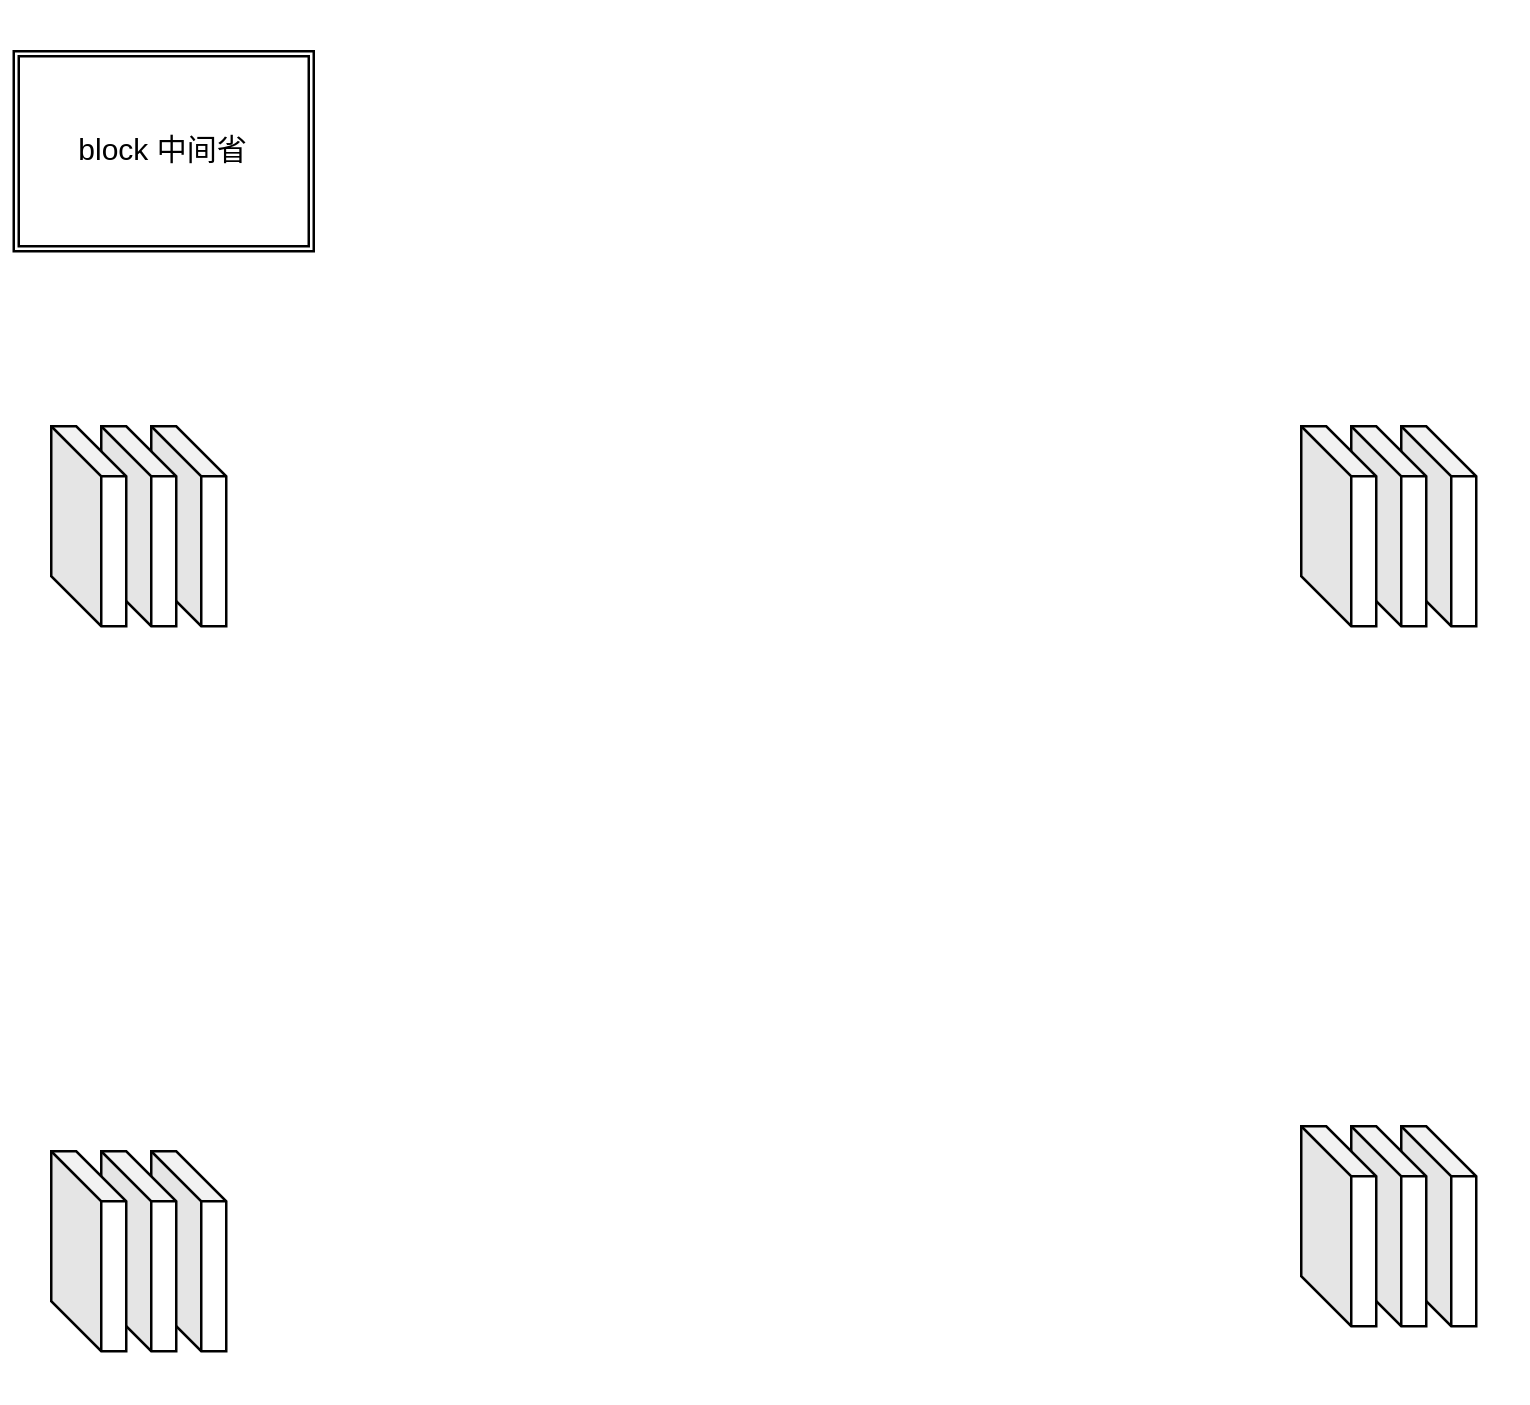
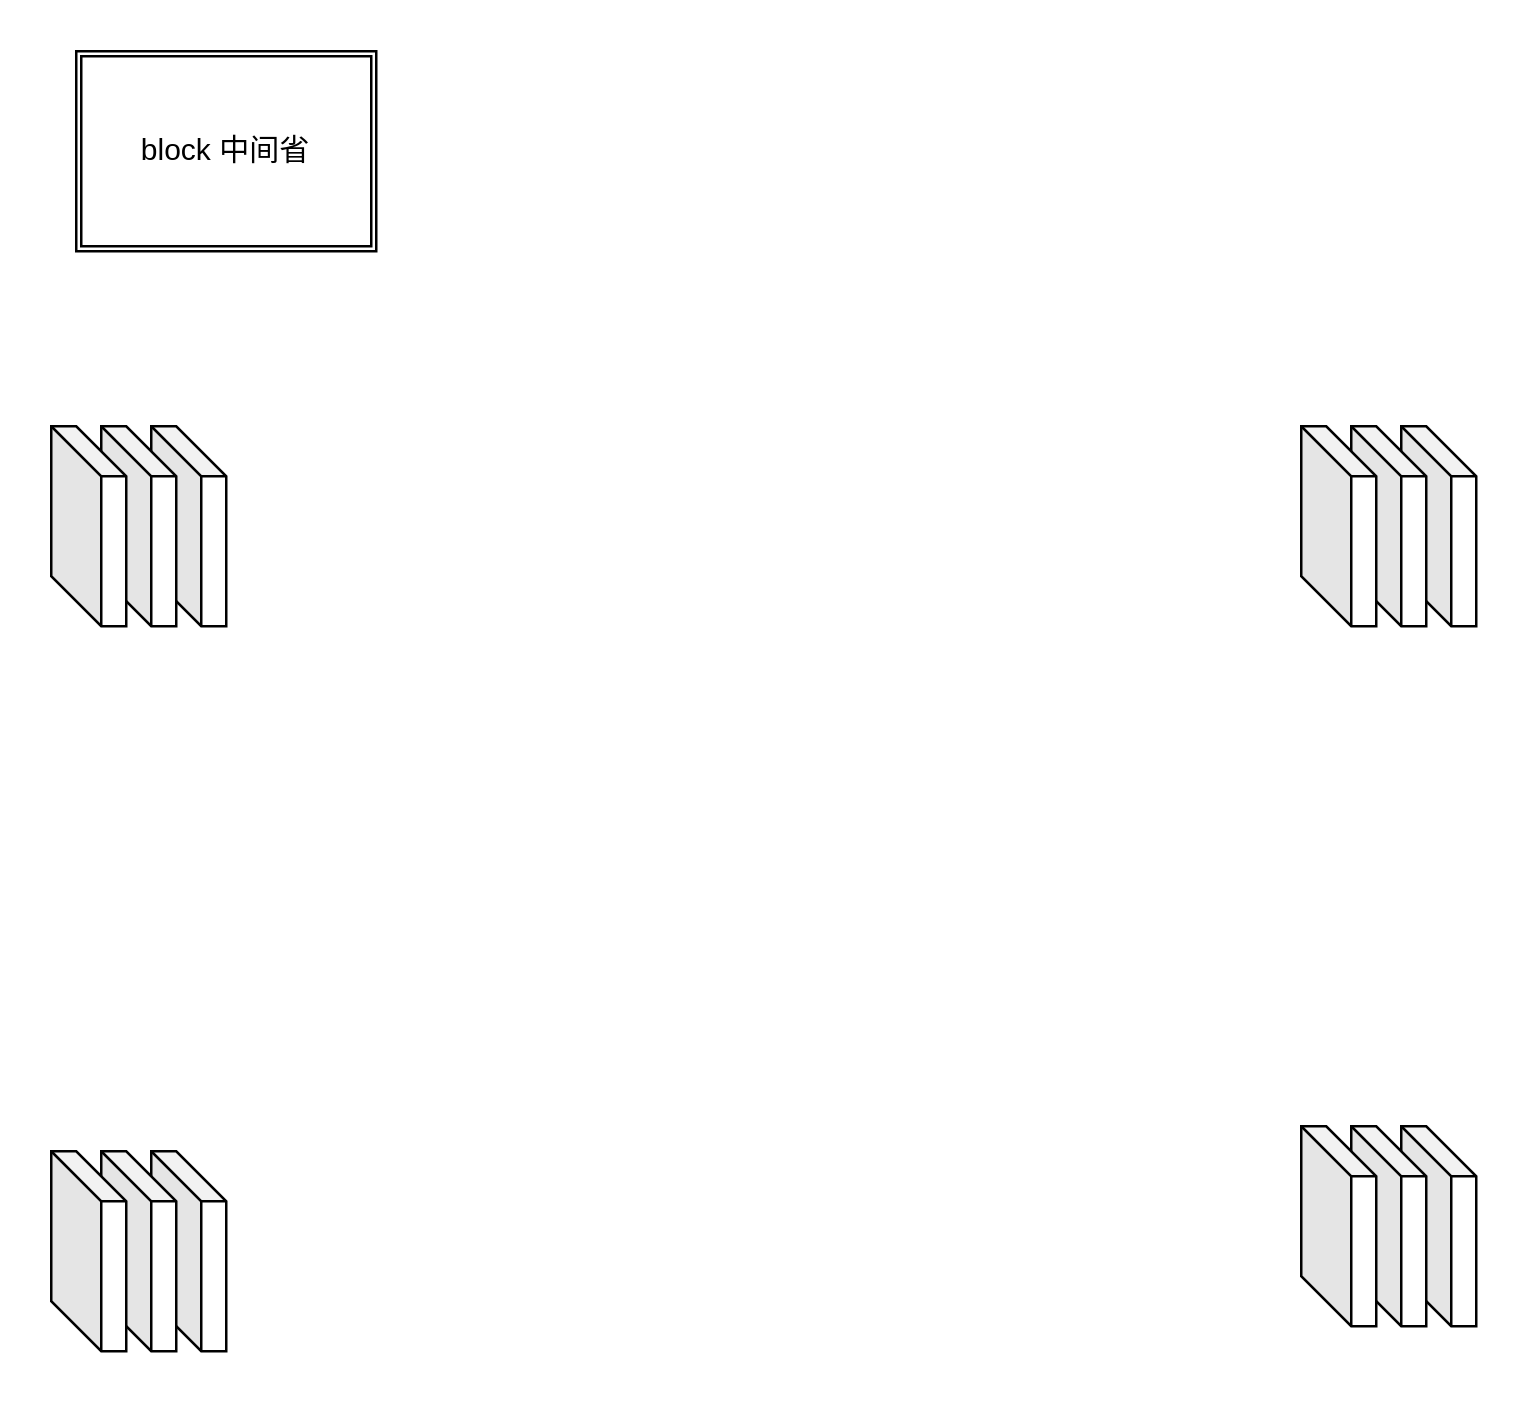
(164, 151) -> (226, 151)
